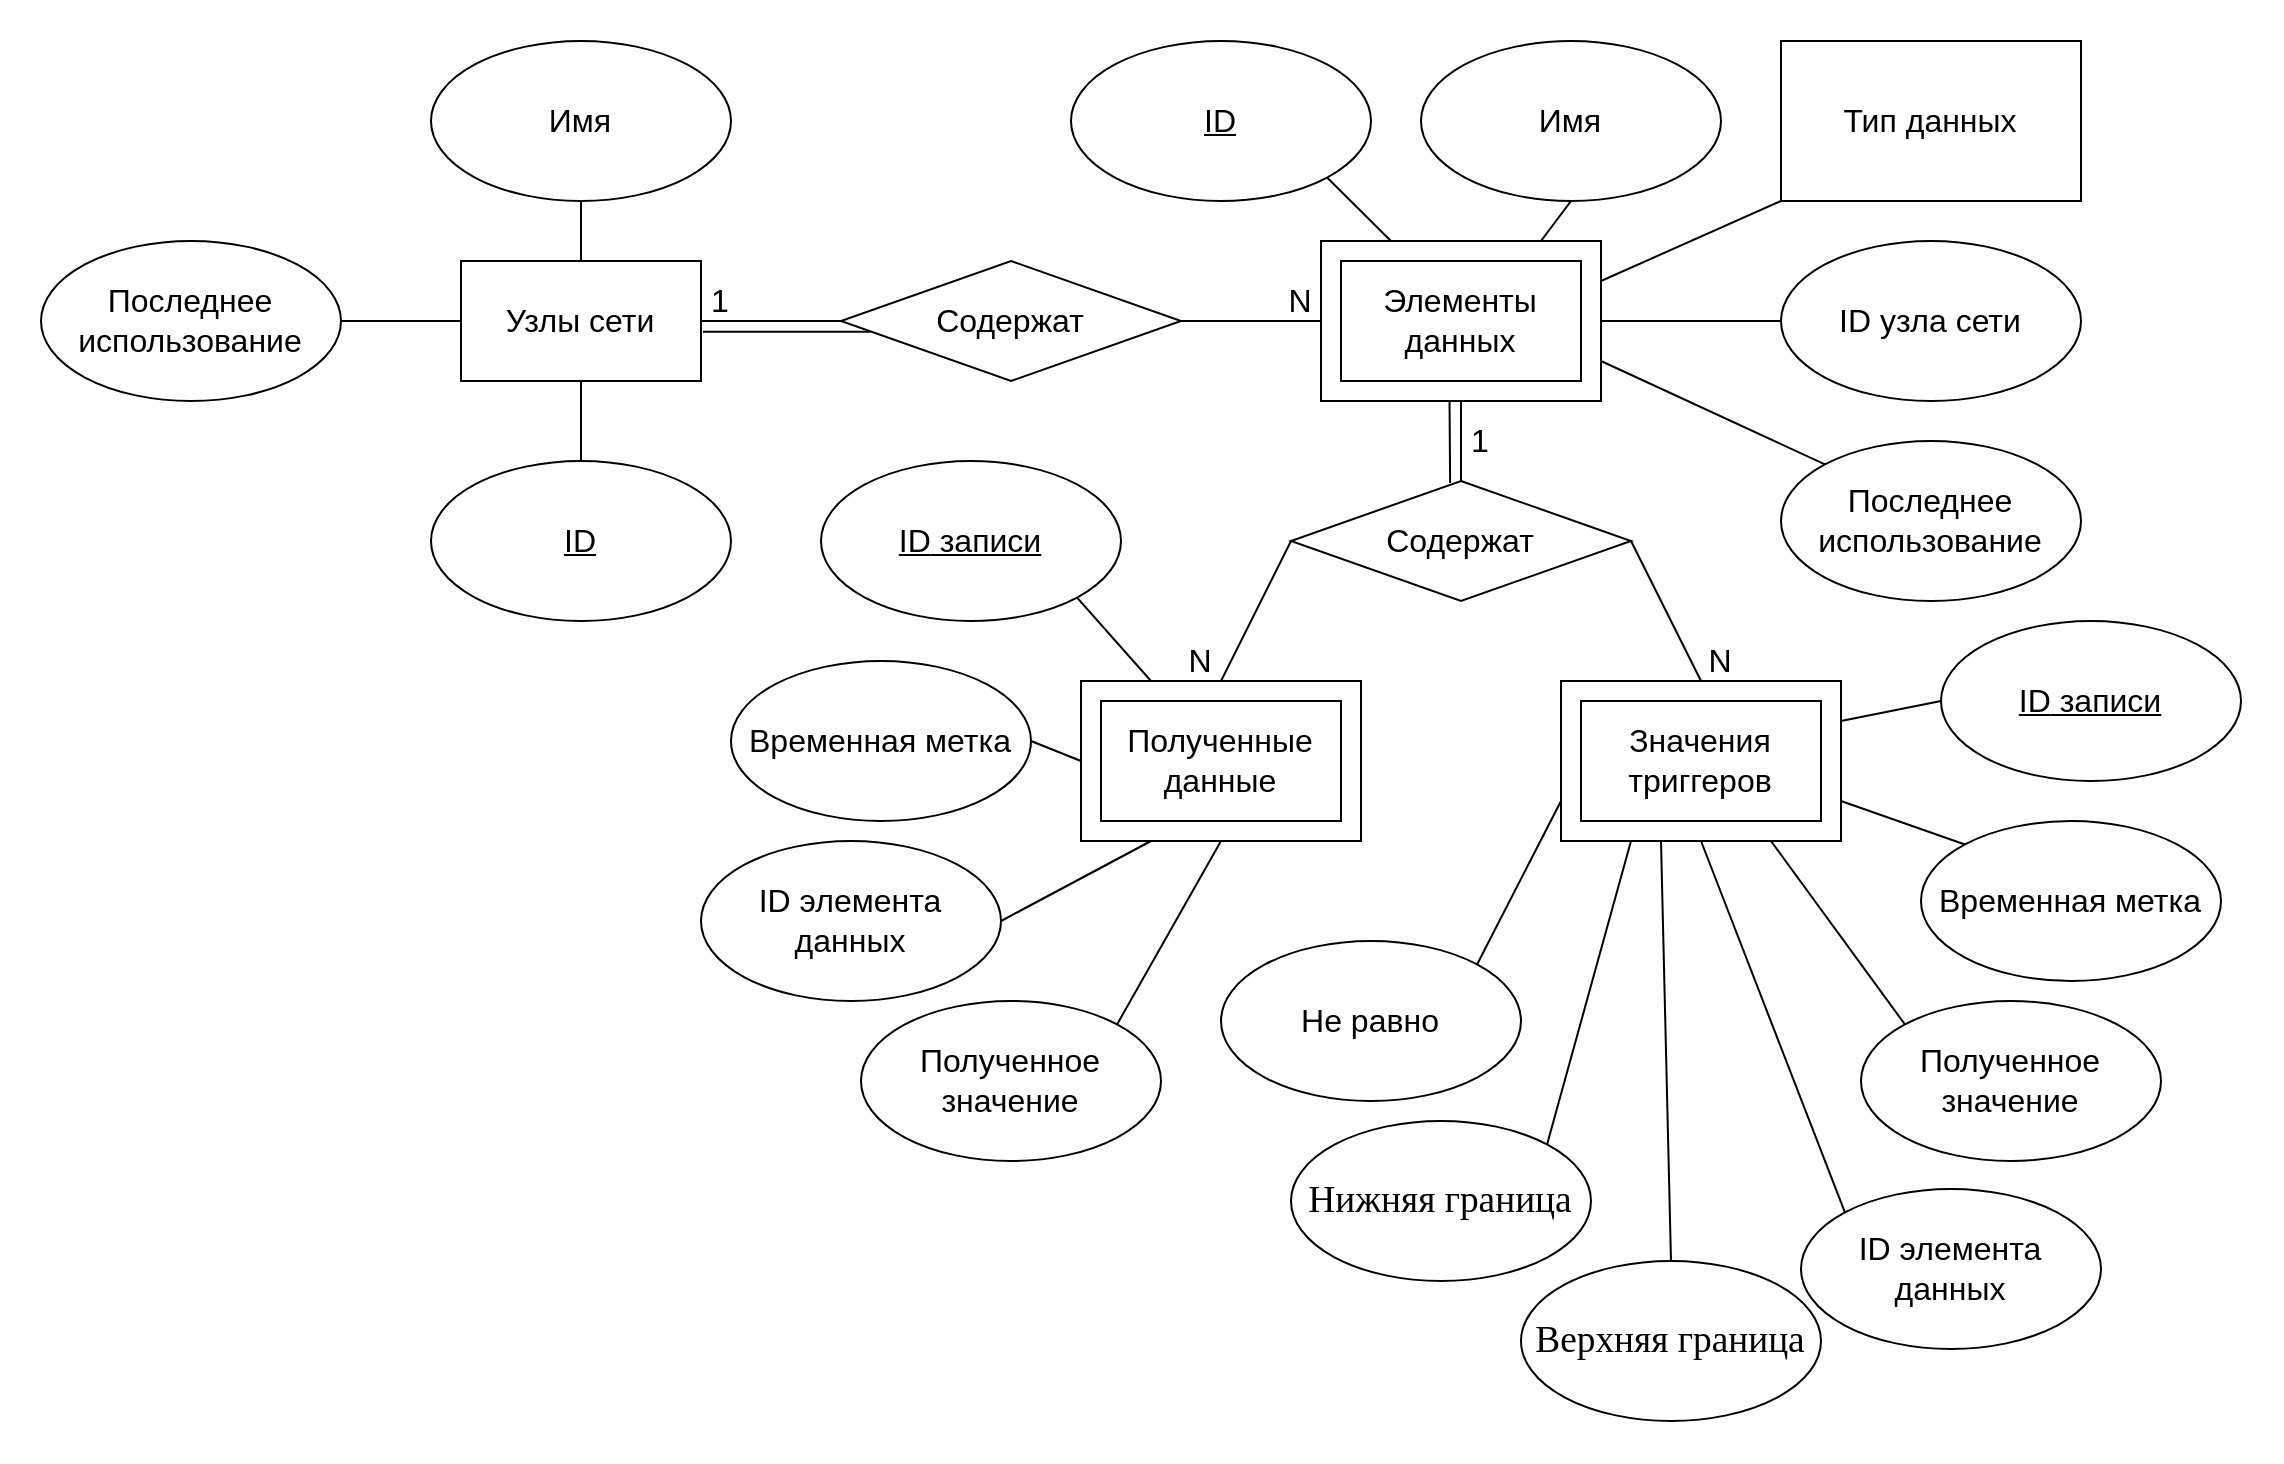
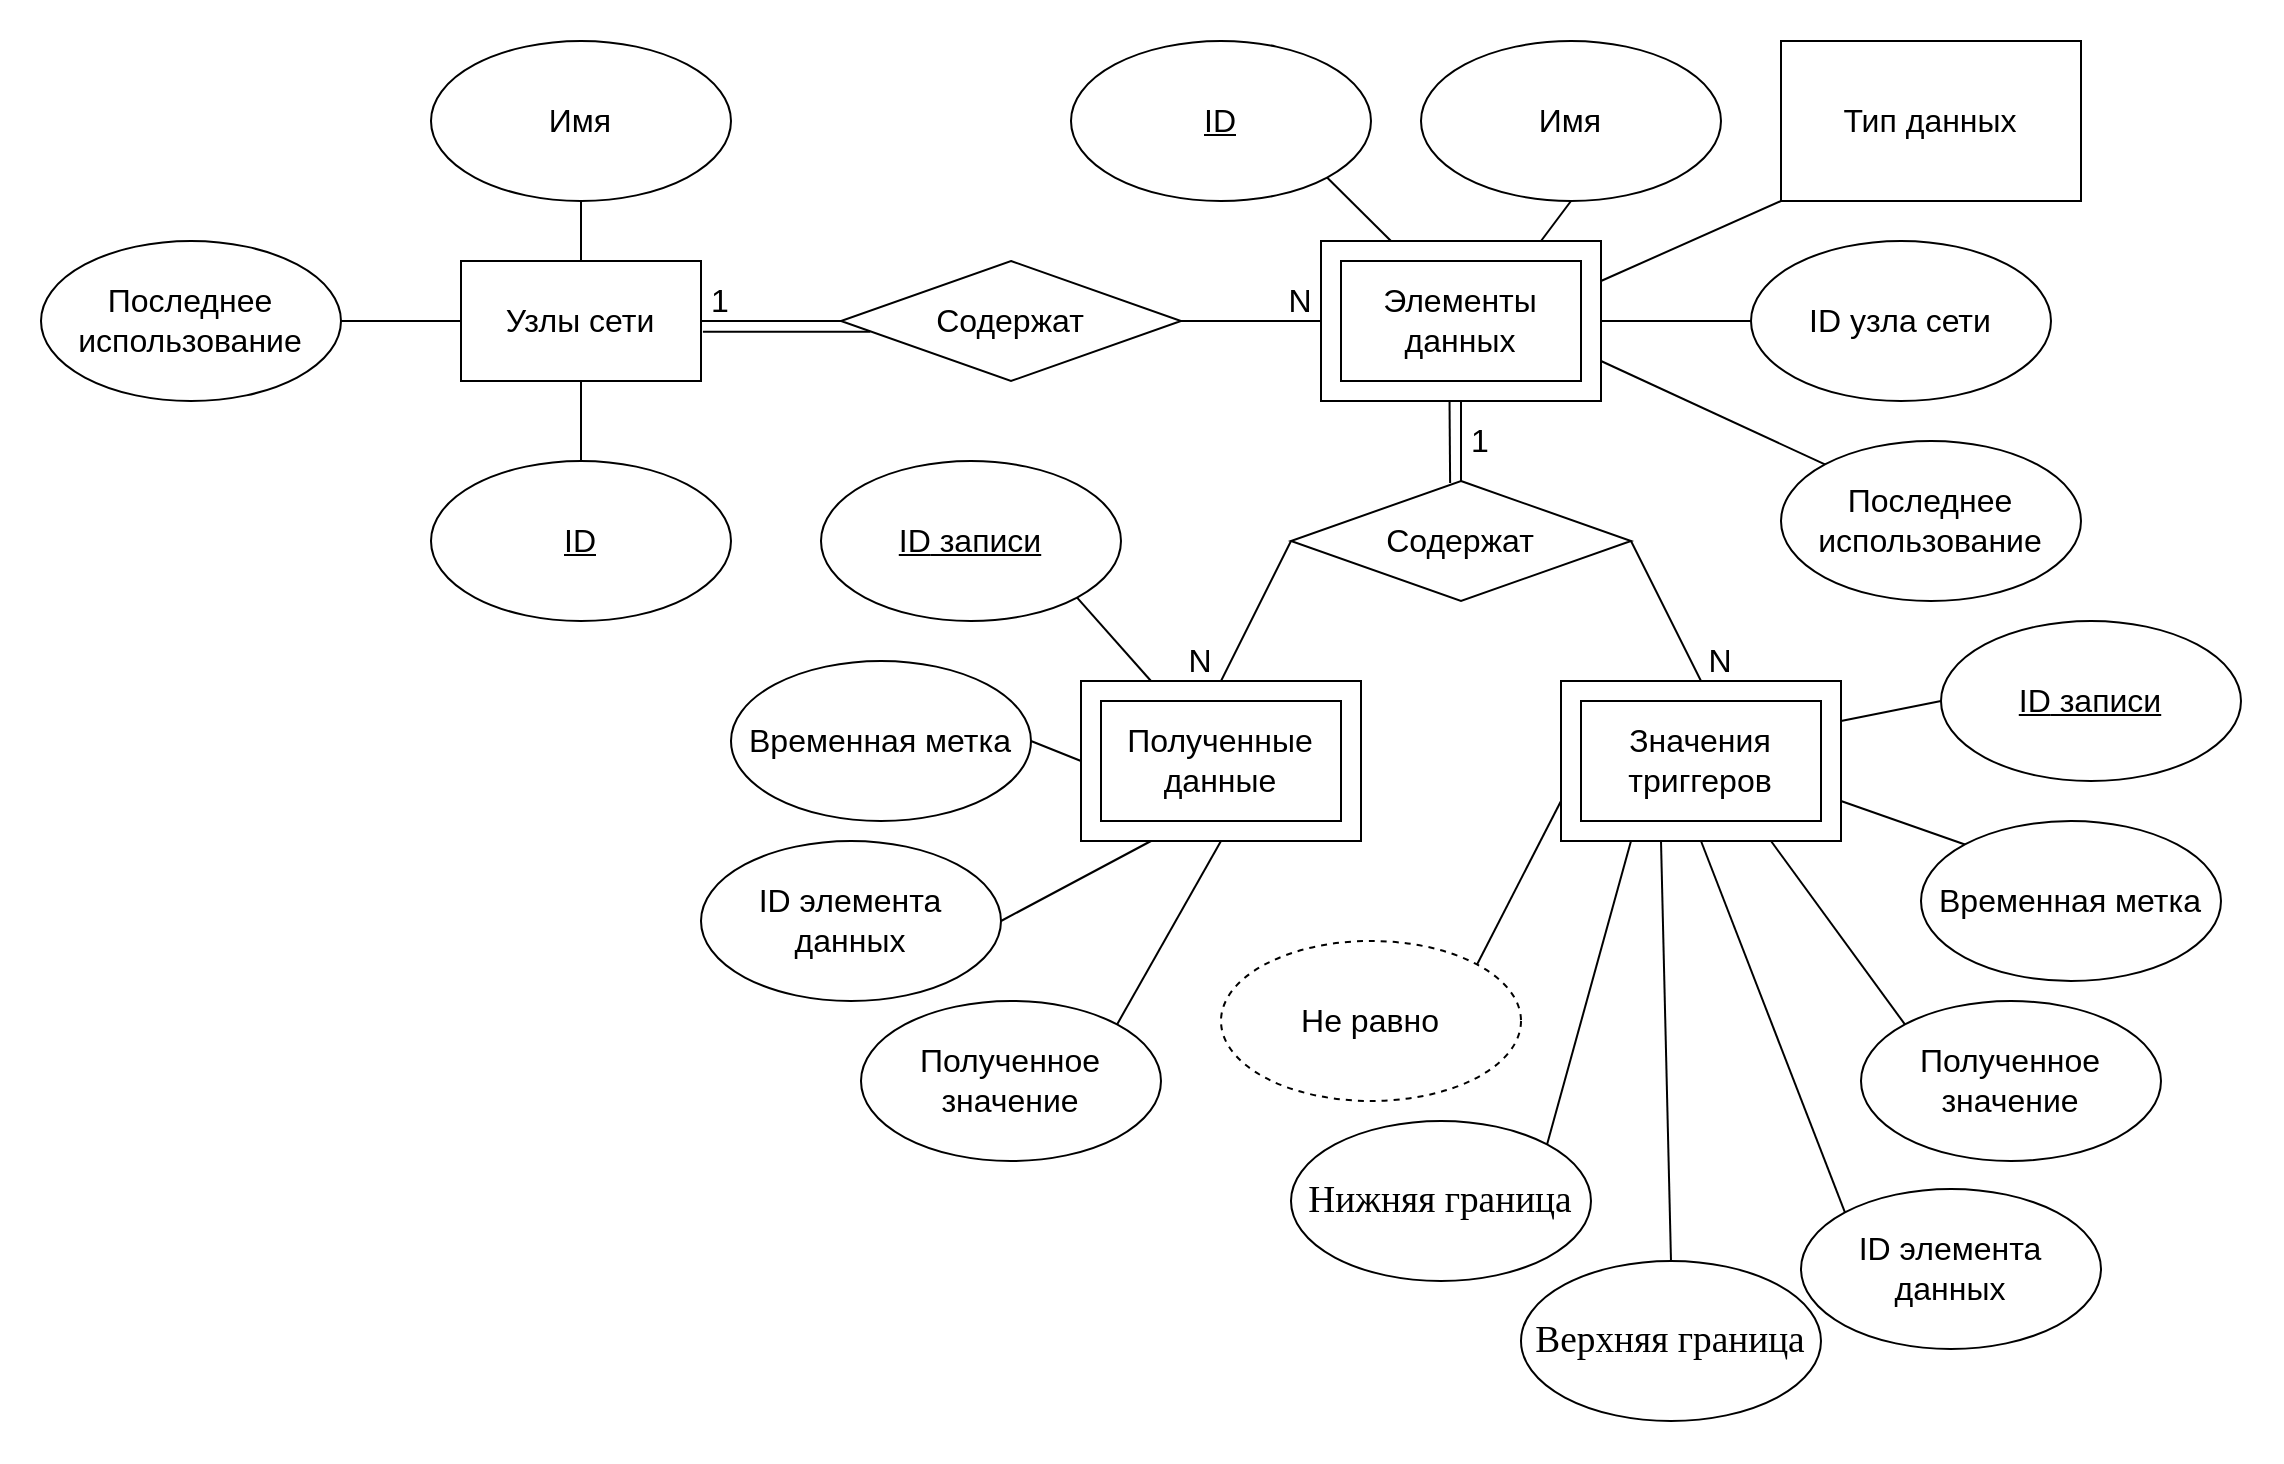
(1931, 321) -> (1901, 321)
(1371, 1021) -> (1371, 1021)
